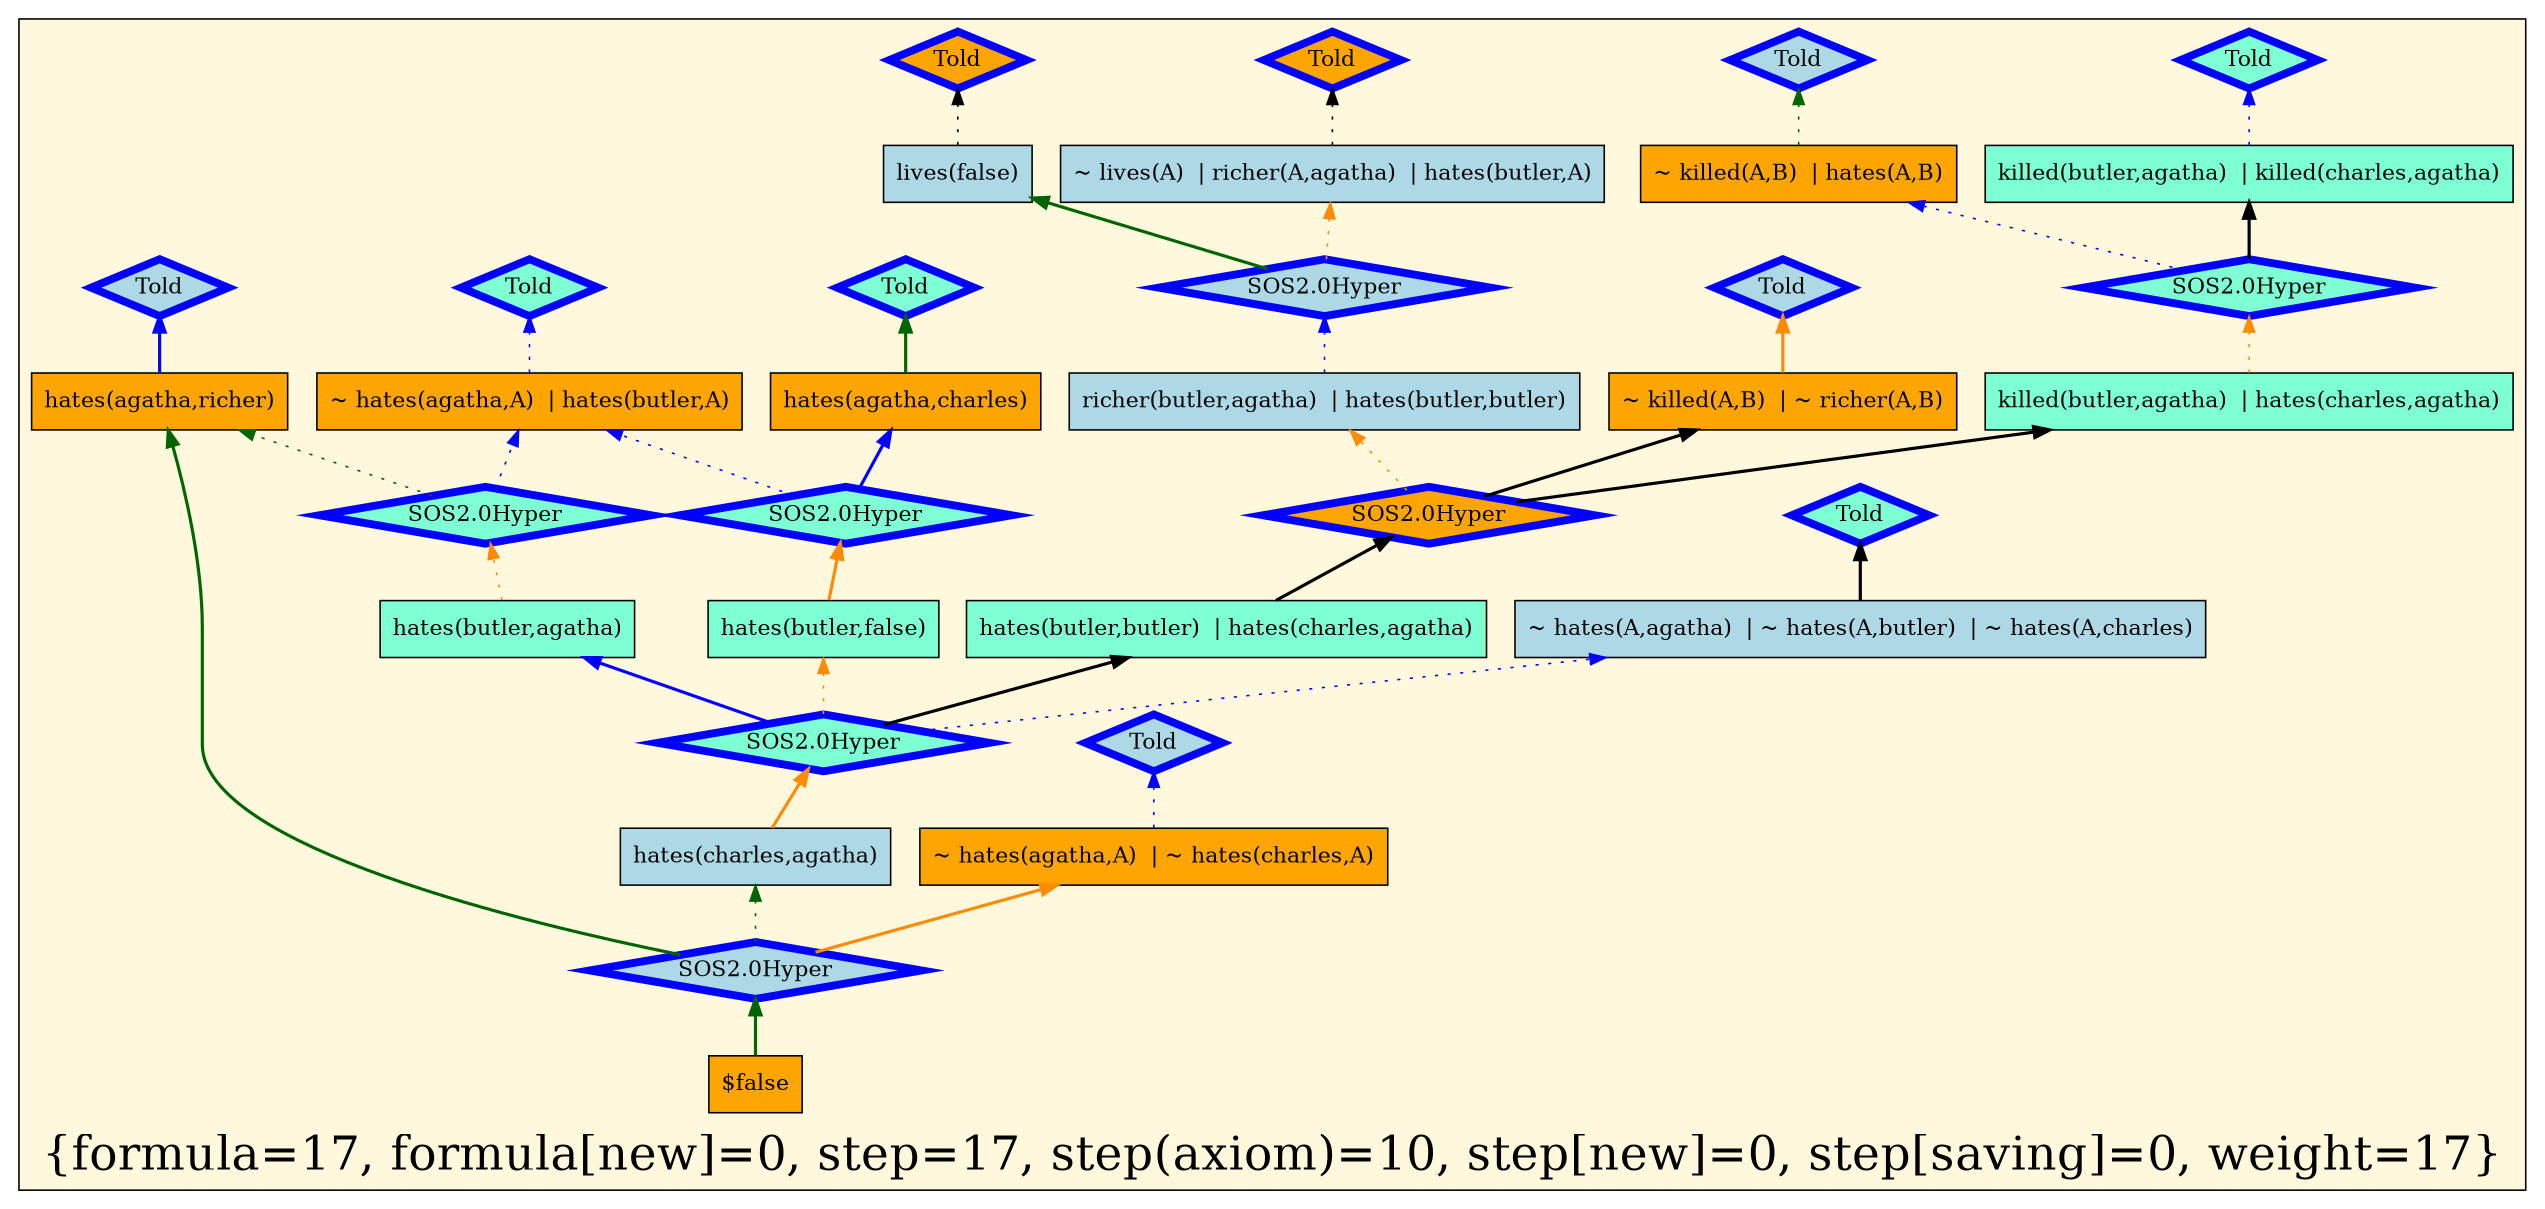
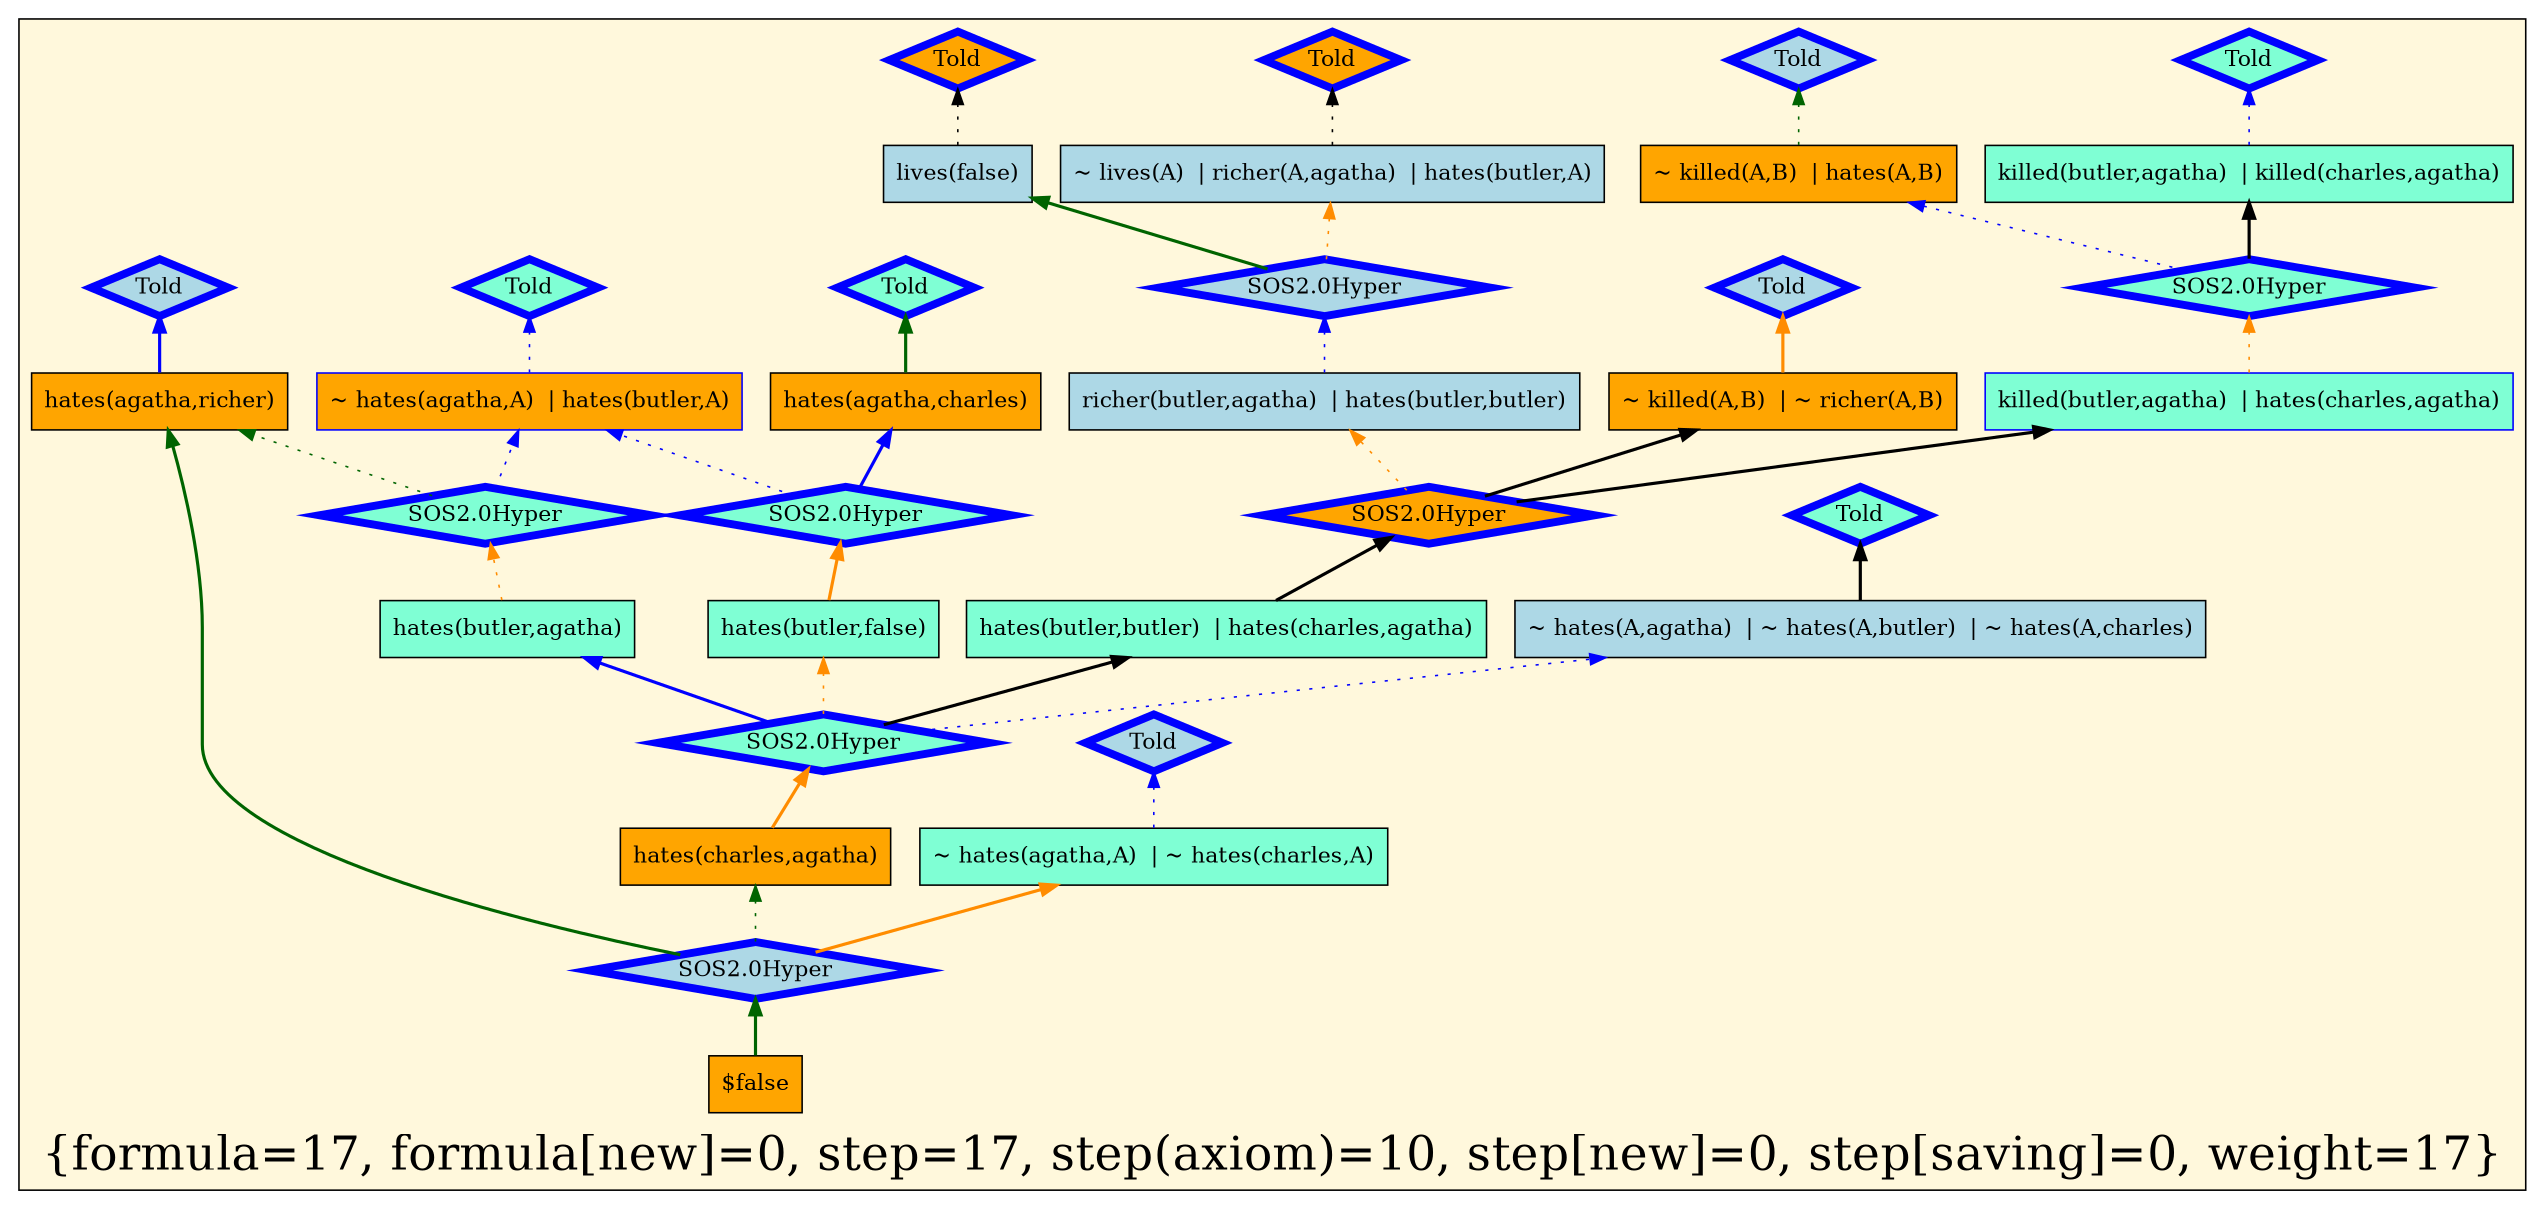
(529, 401) -> (529, 401)
(2249, 401) -> (2249, 401)
(756, 857) -> (756, 857)
(1154, 857) -> (1154, 857)
